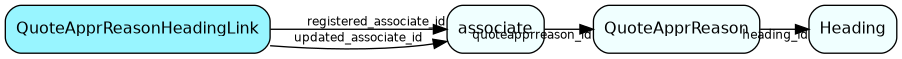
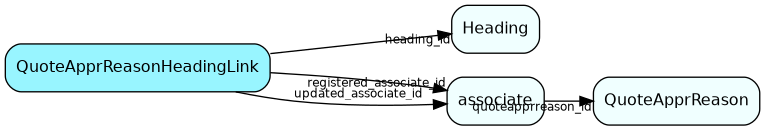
(778, 29) -> (354, 44)
